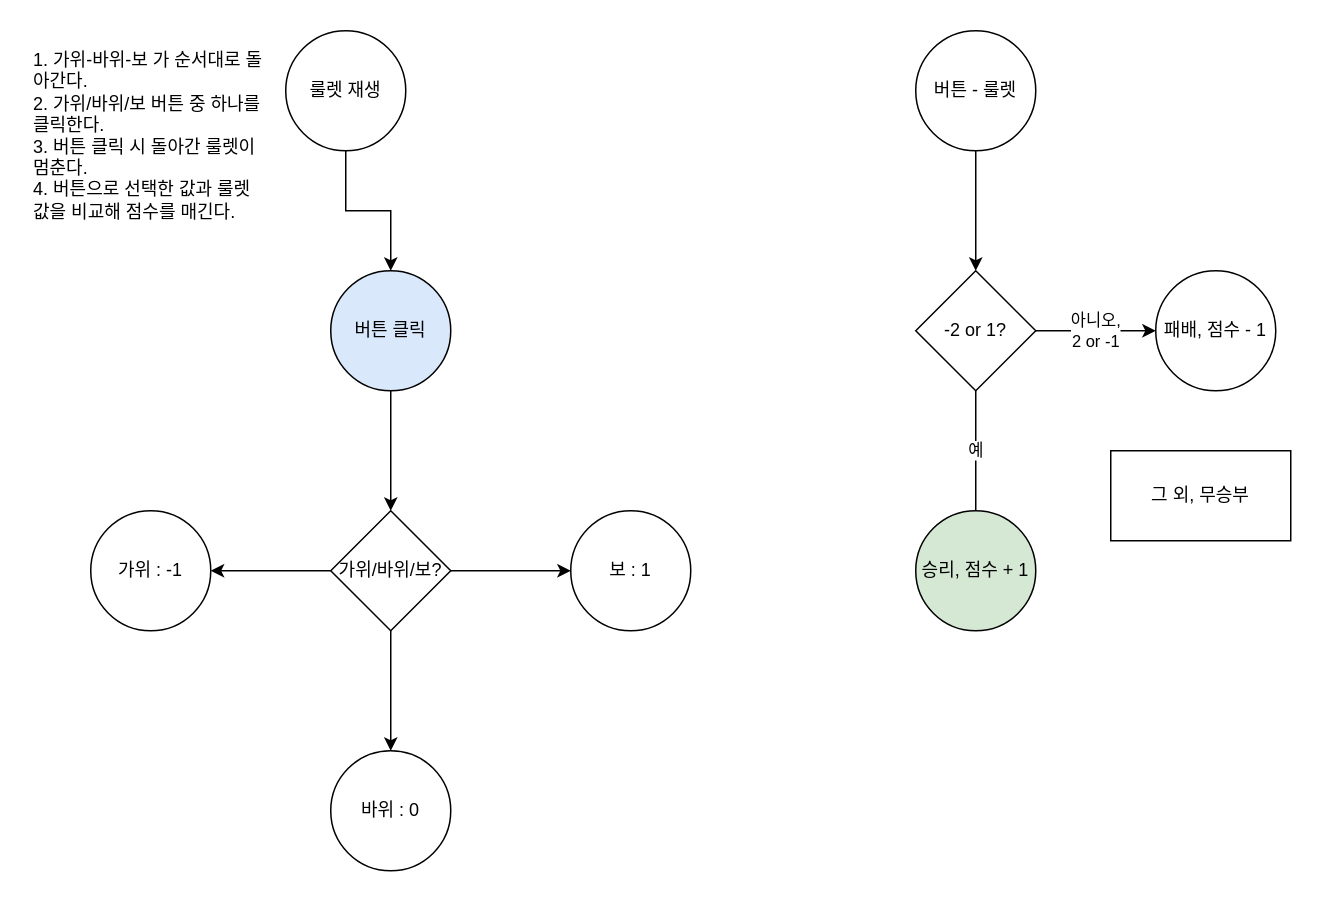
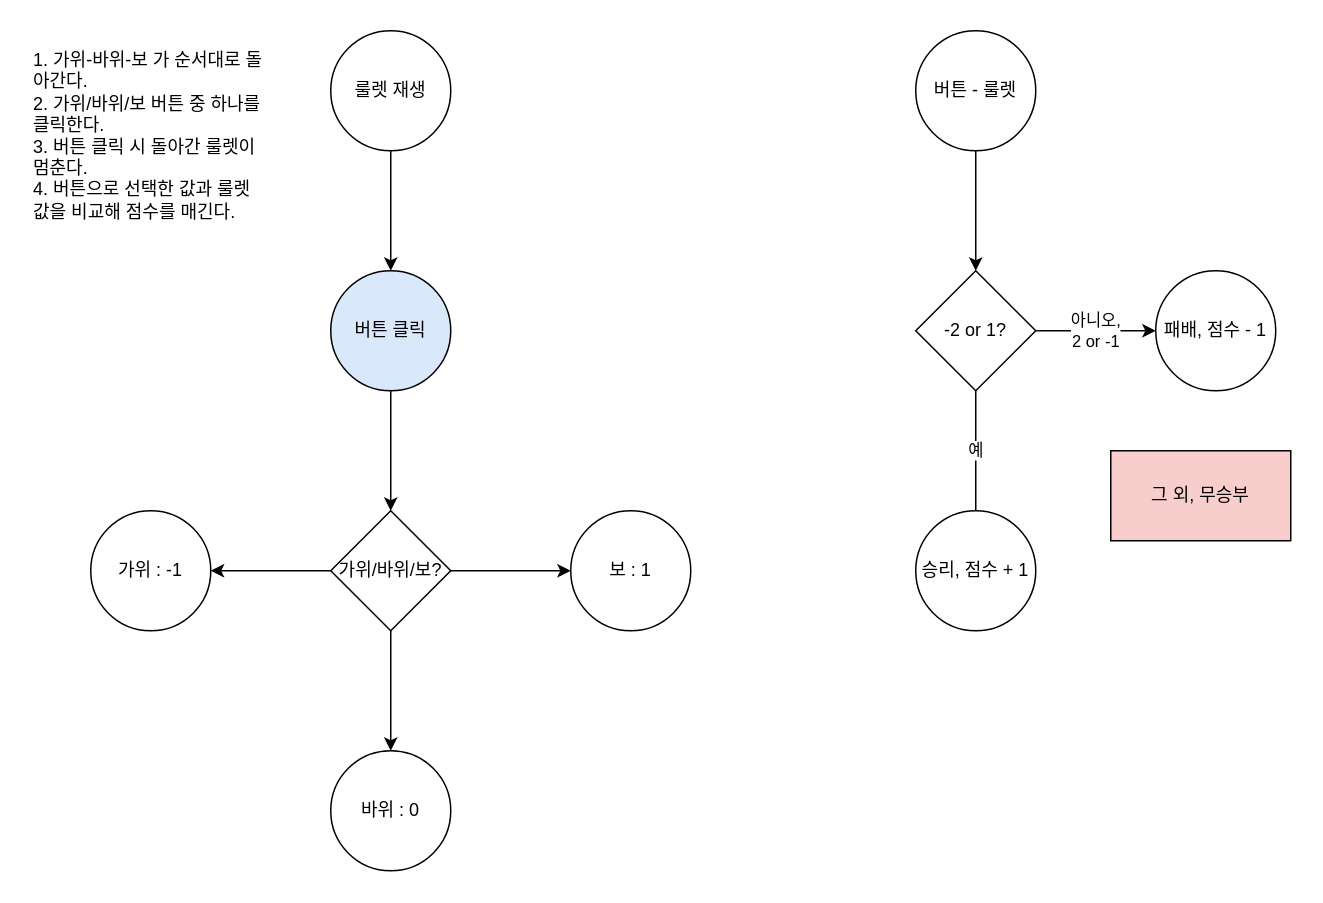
(346, 91) -> (391, 91)
(1201, 496) -> (1201, 496)
(976, 571) -> (976, 571)
